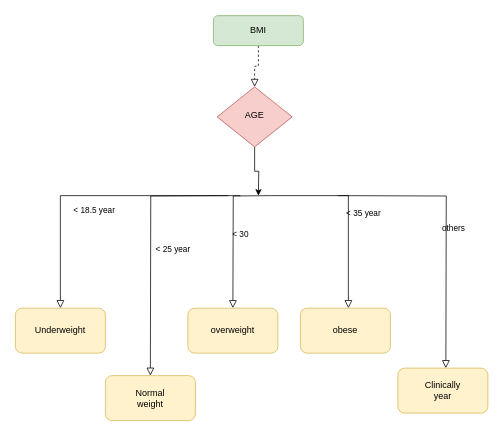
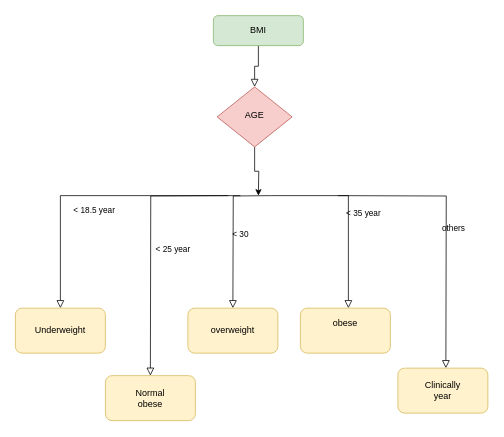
(258, 64) -> (258, 64)
(345, 330) -> (345, 323)
(150, 398) -> (150, 398)
